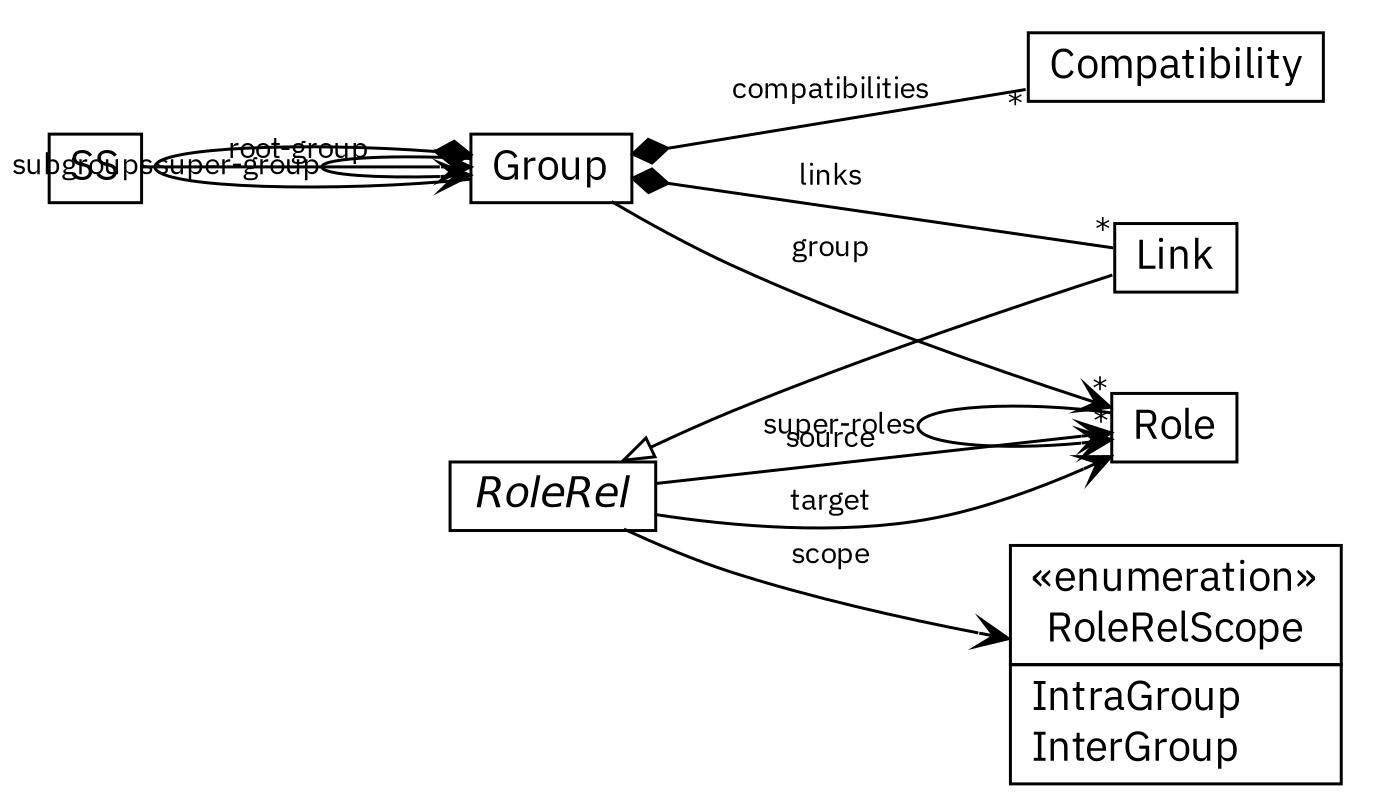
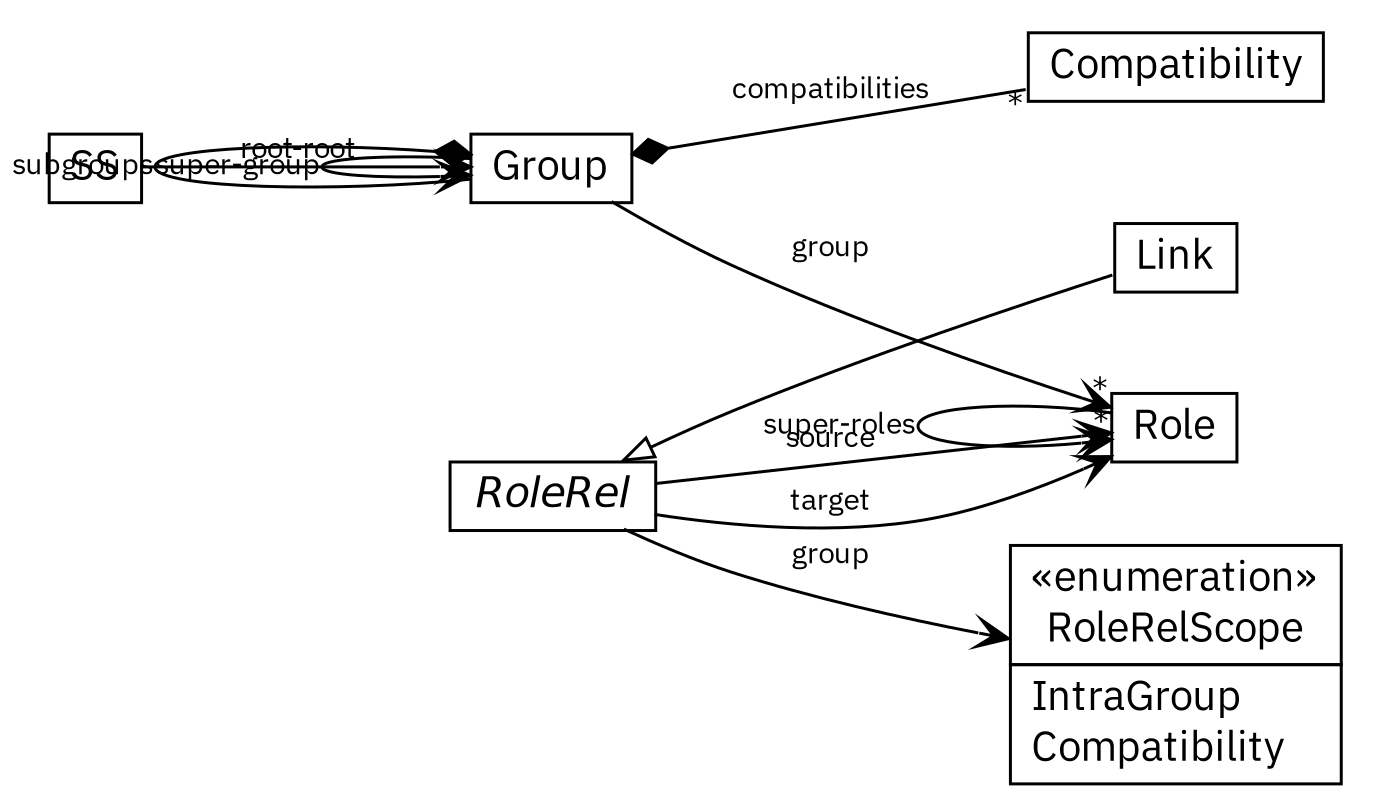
(300, 151) -> (300, 151)
(891, 216) -> none
(832, 556) -> (832, 556)
(1136, 748) -> (1158, 748)
